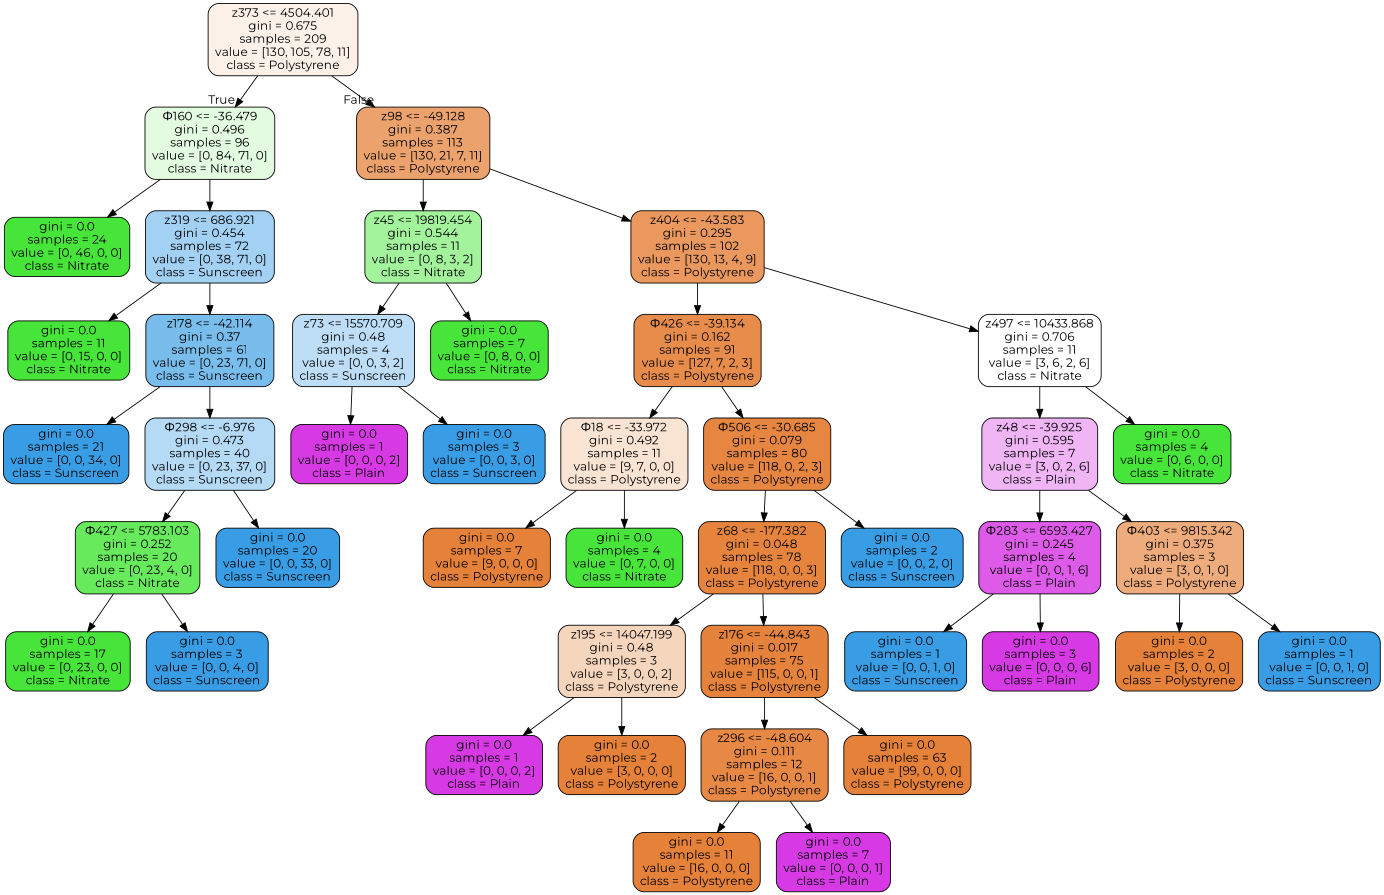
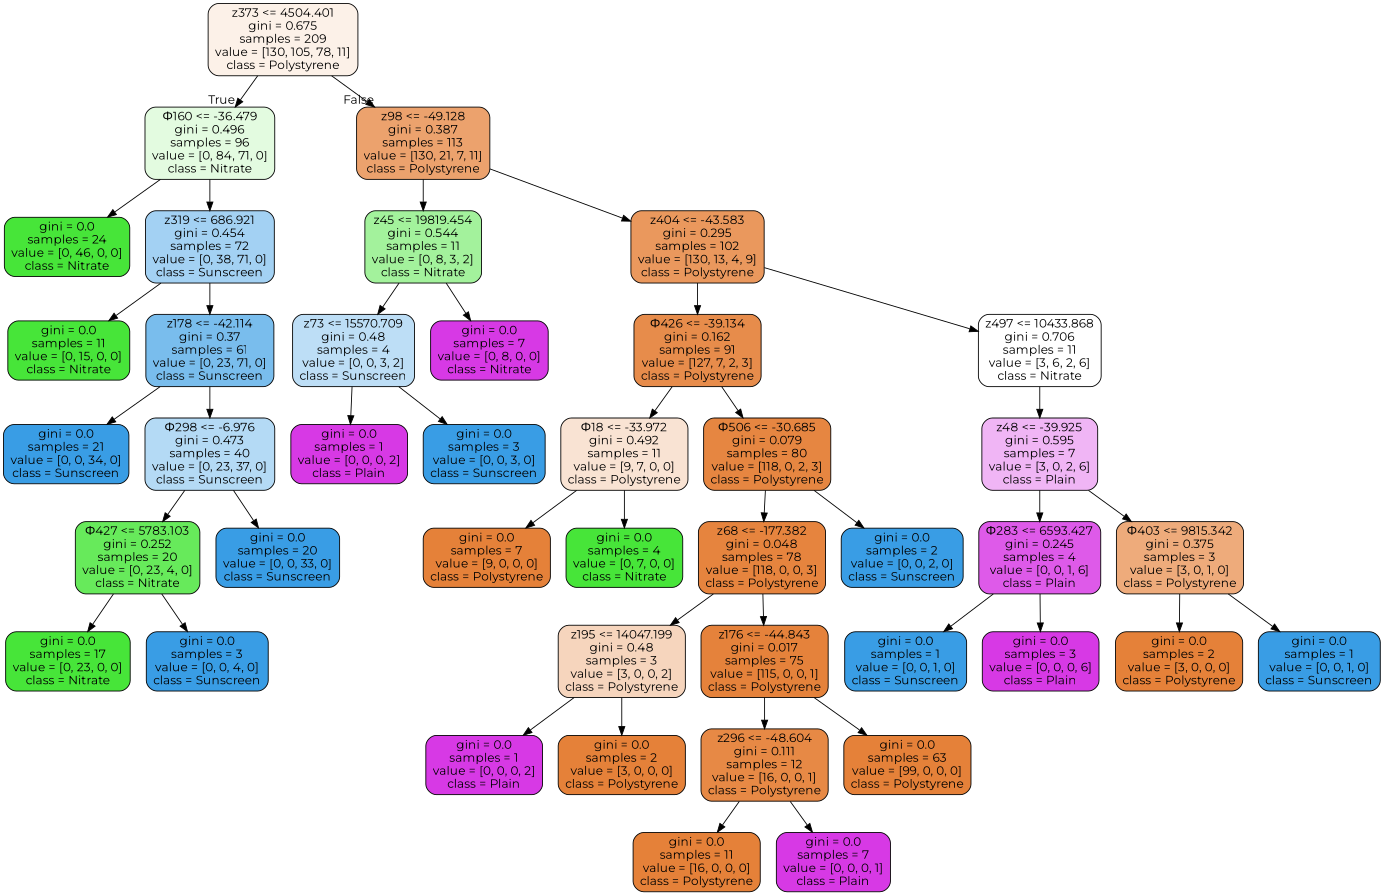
(489, 351) -> (489, 351)
(1172, 454) -> none
